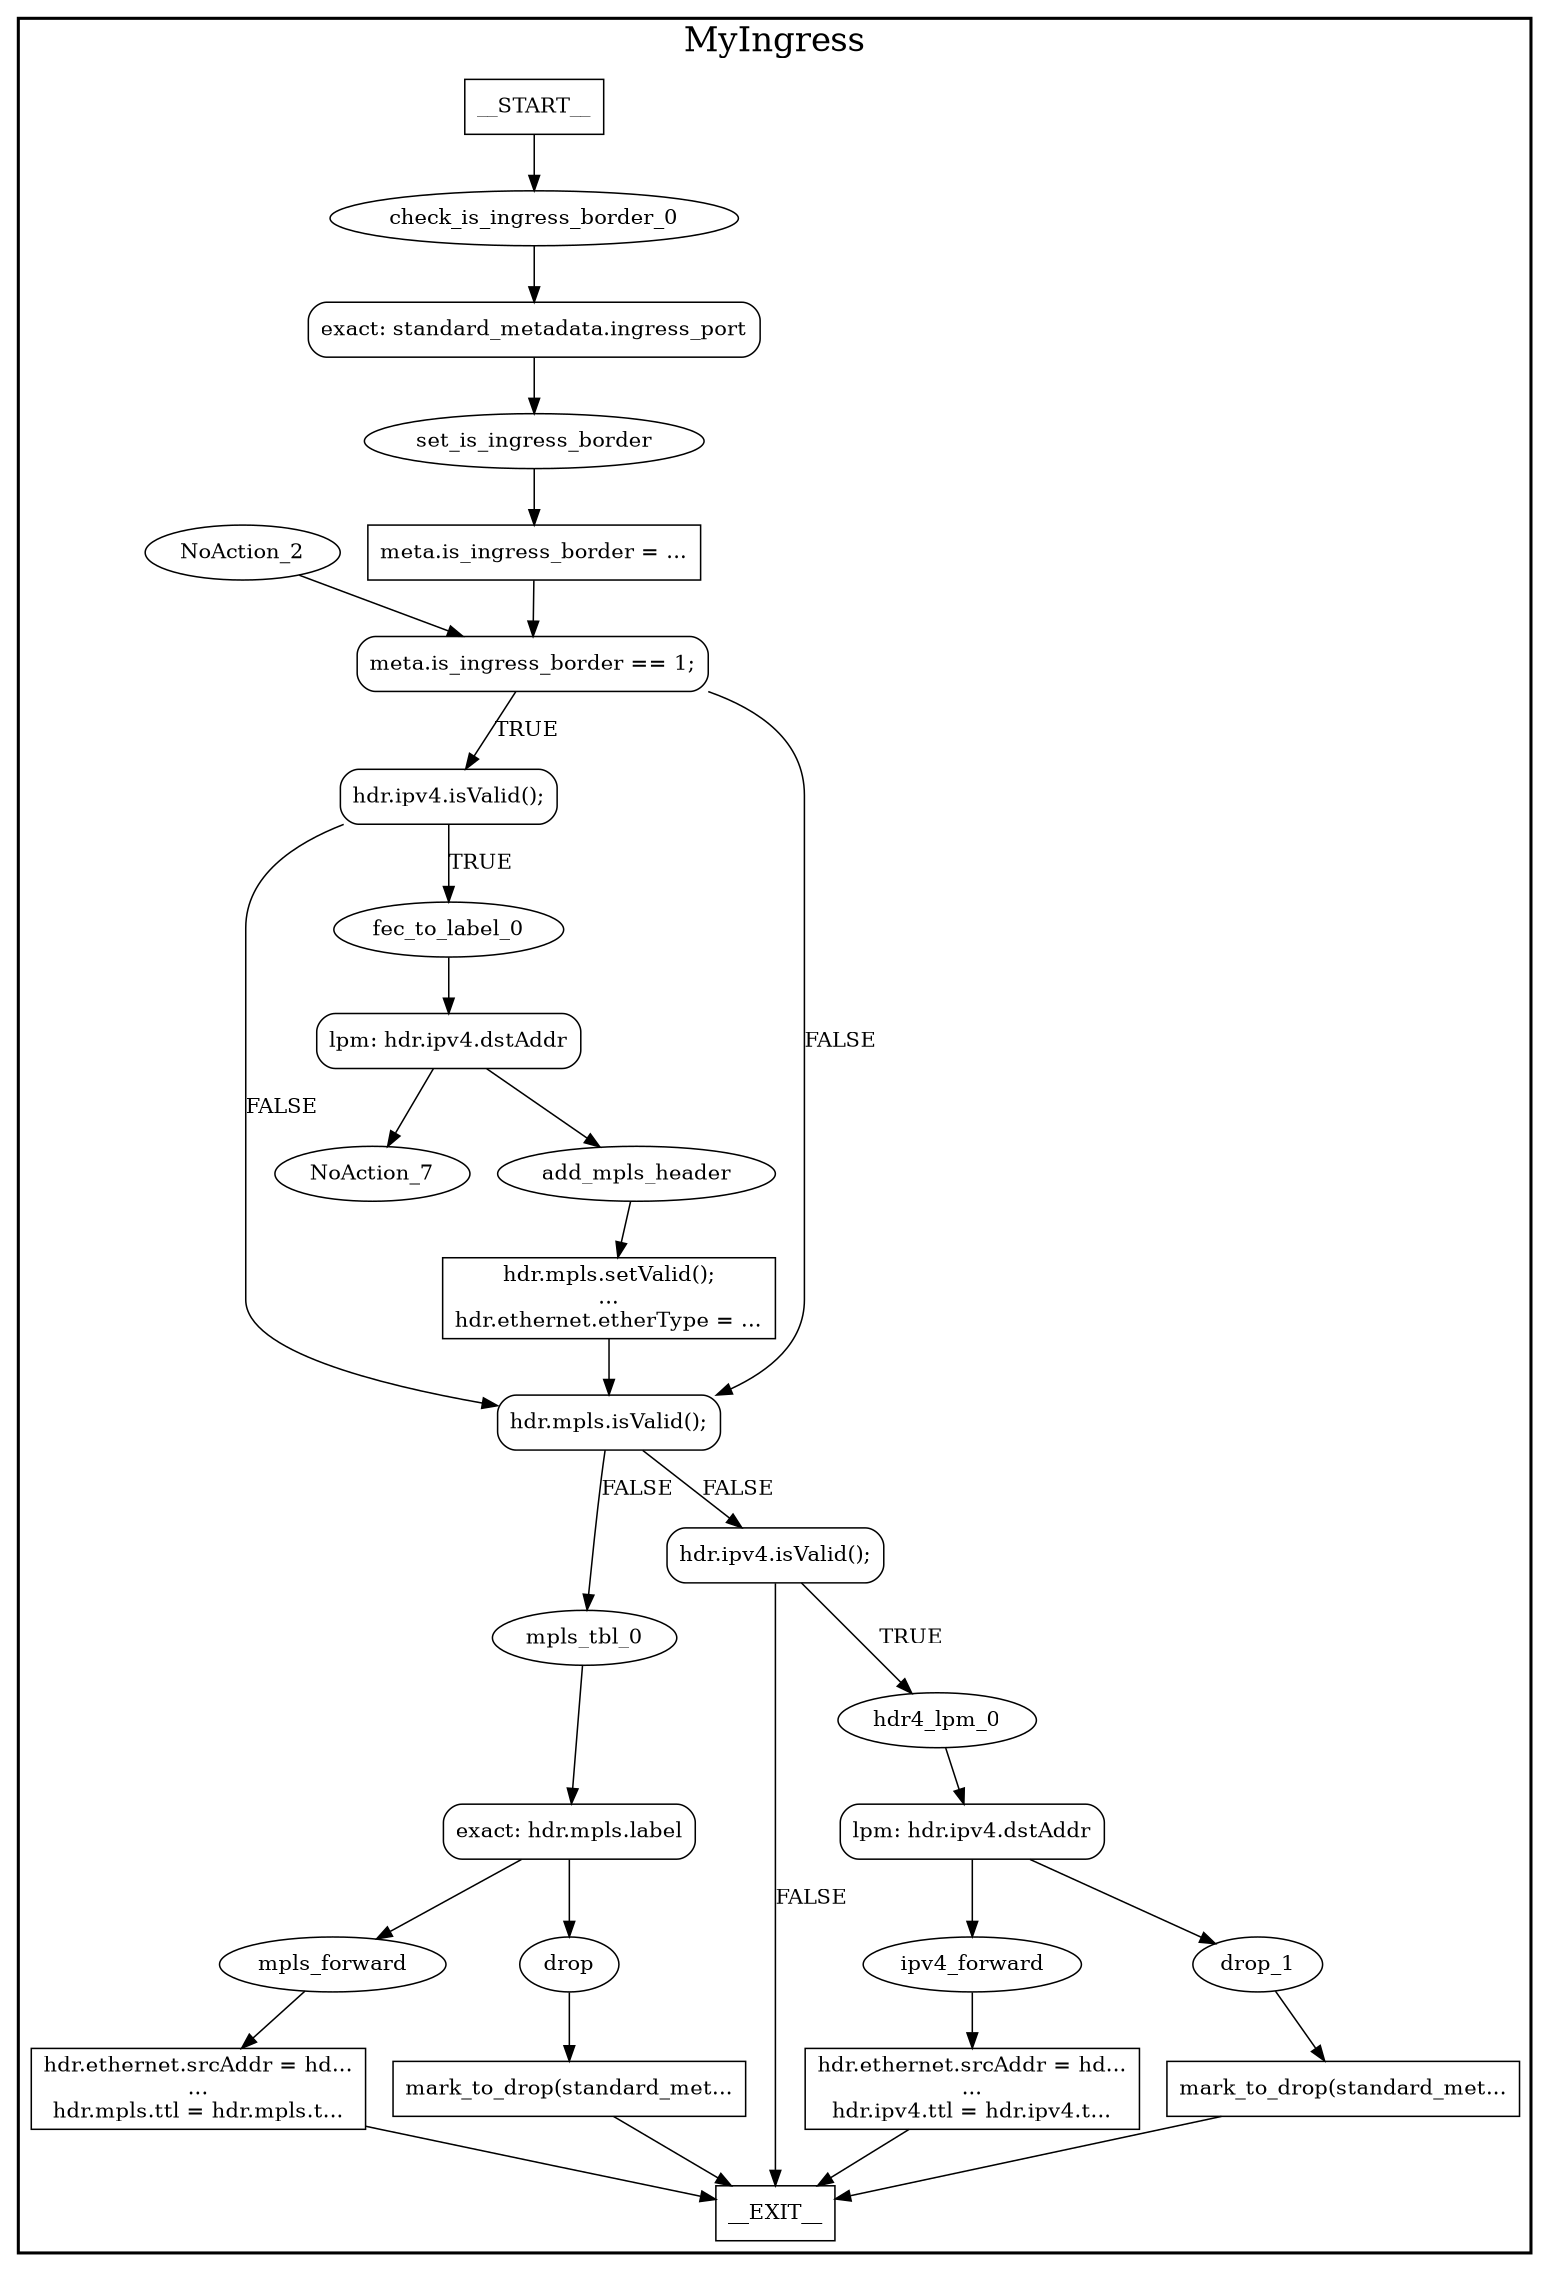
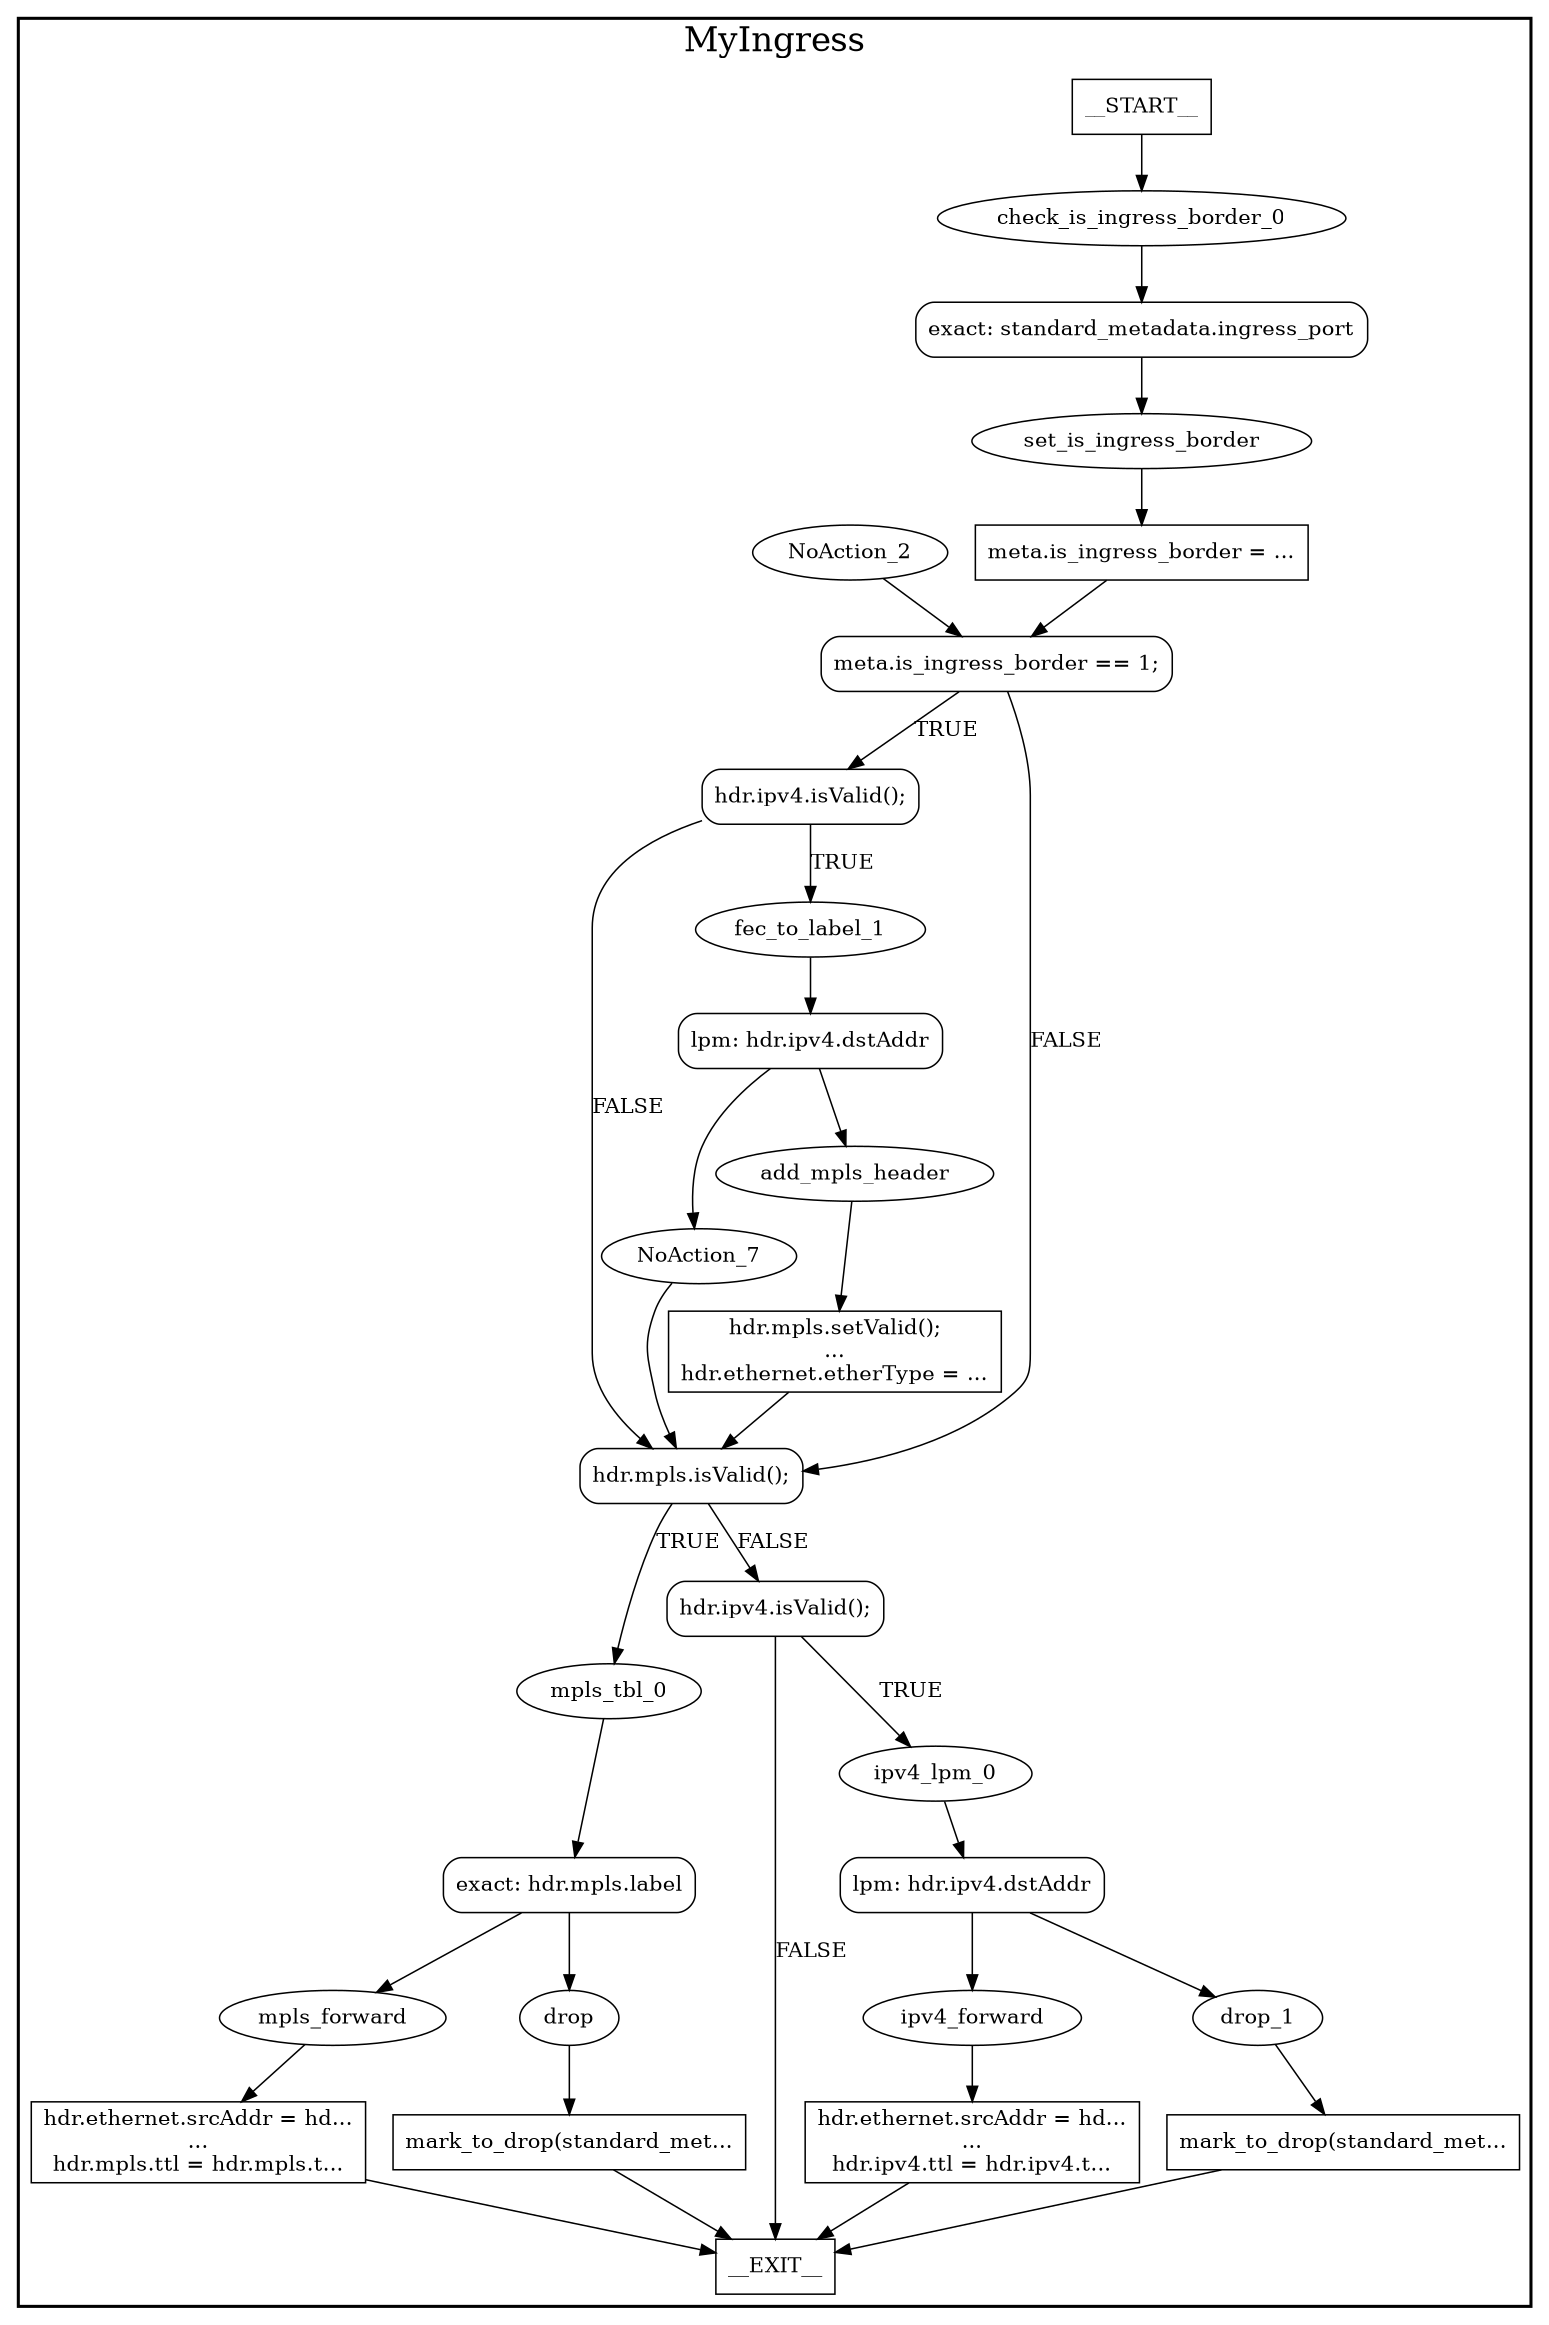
(449, 930) -> (811, 930)
none -> (648, 1357)
(638, 1489) -> (689, 1542)
(937, 1720) -> (936, 1774)
